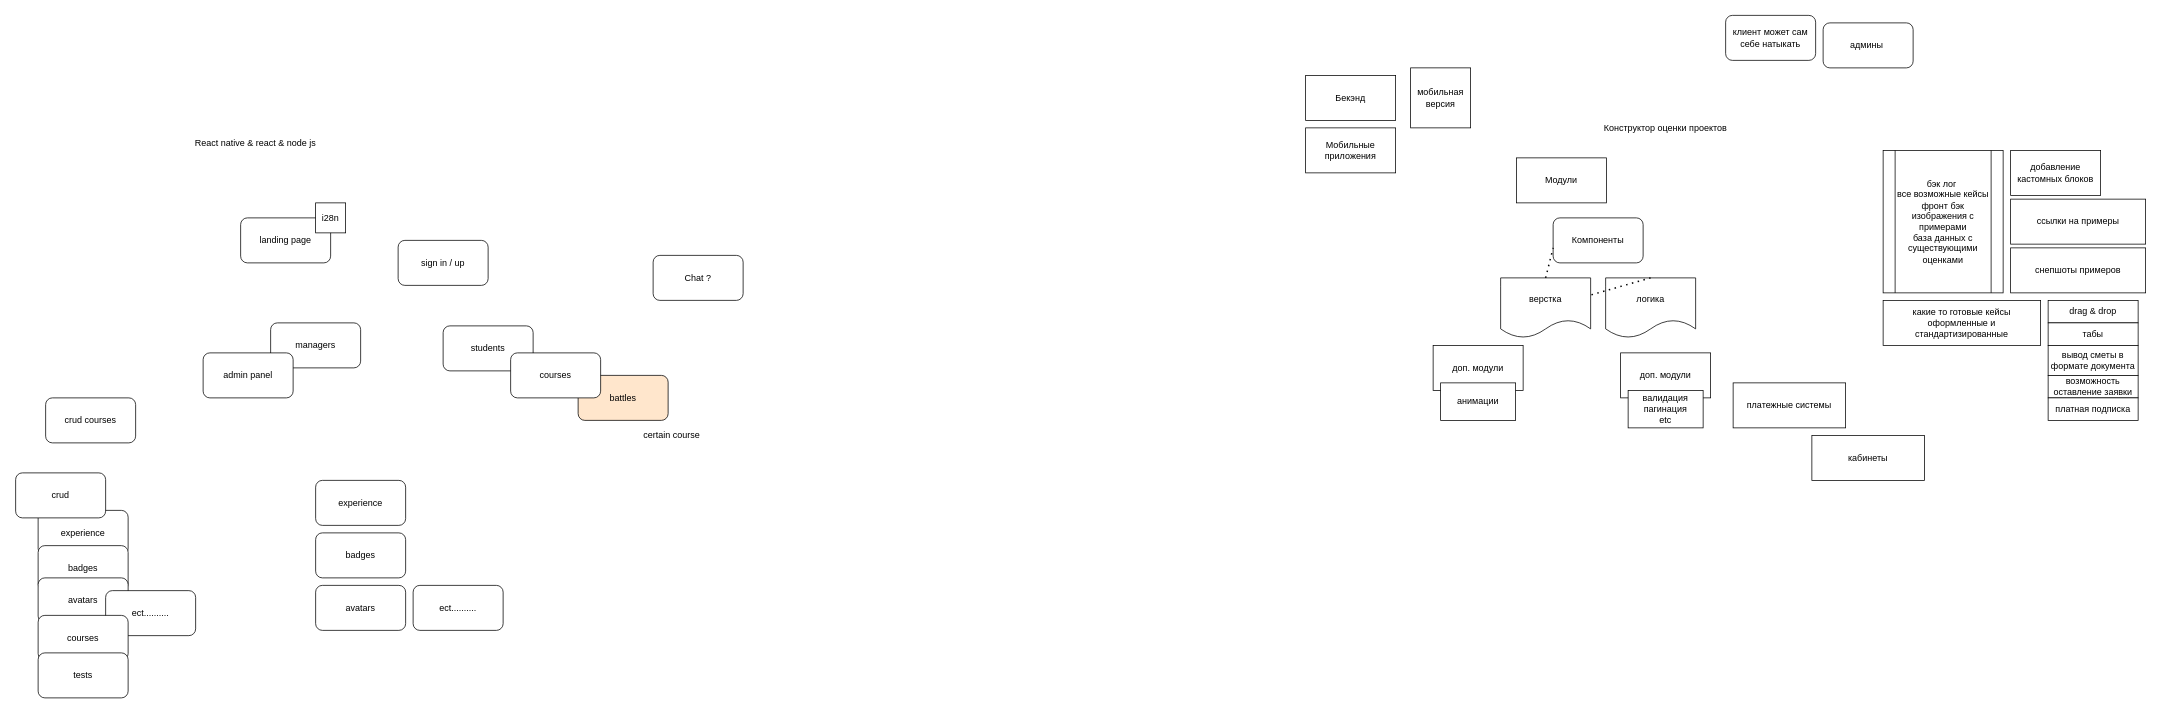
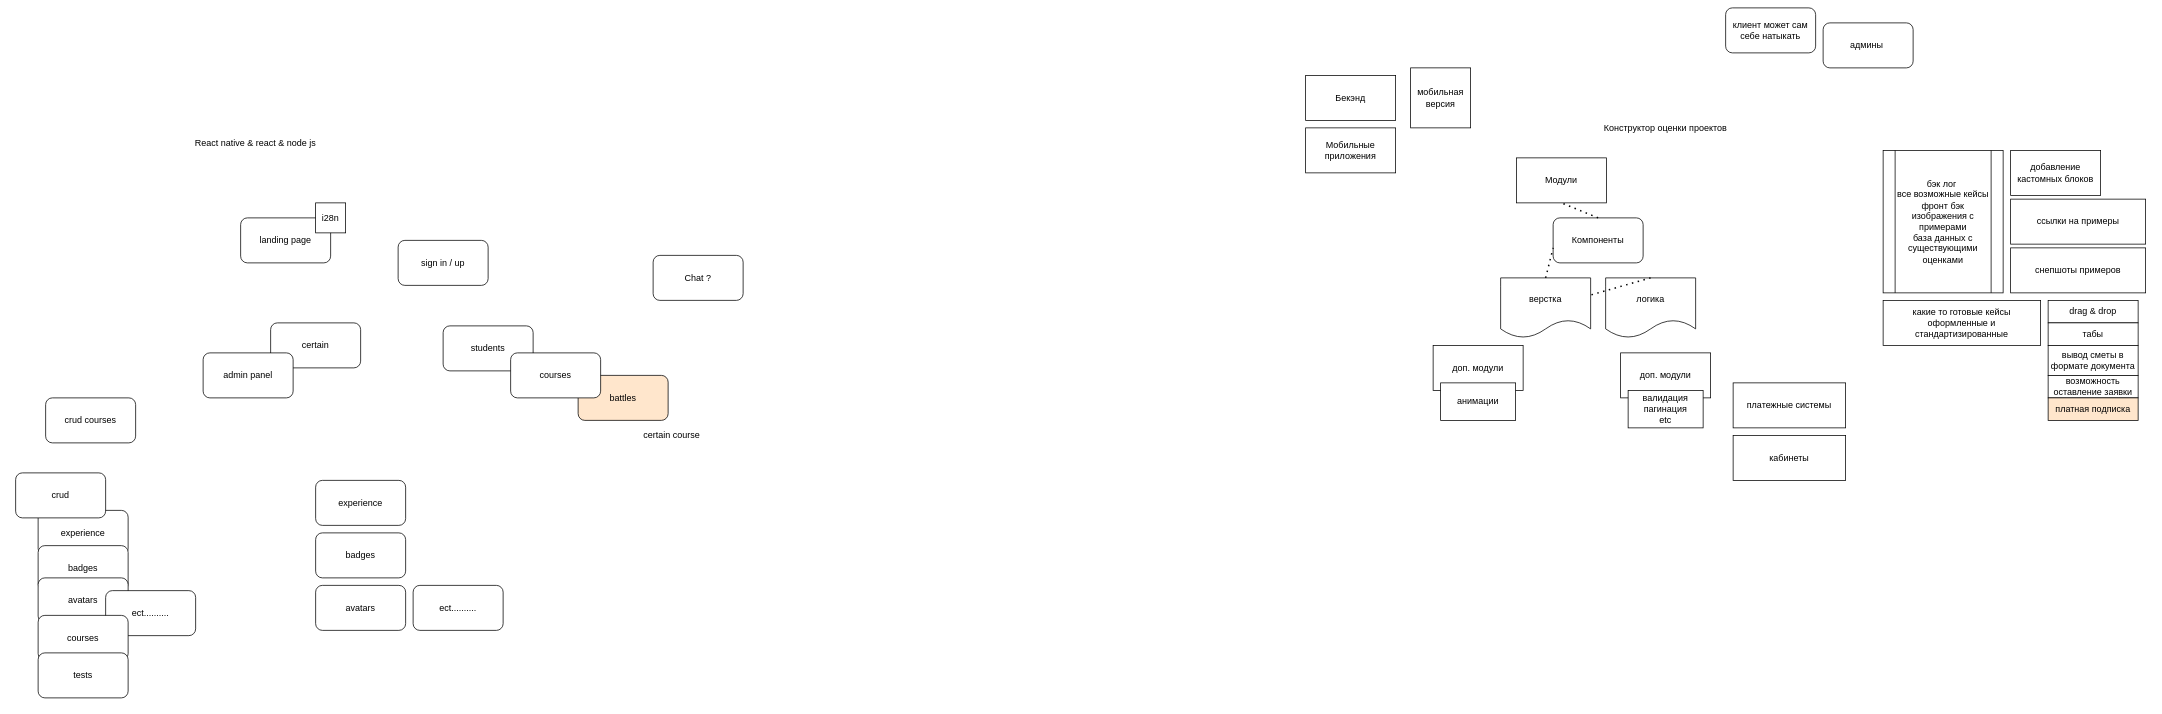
(1770, 38) -> (1770, 30)
none -> (1580, 211)
(315, 345) -> (315, 345)
(2093, 409) -> (2093, 409)
(1868, 458) -> (1789, 458)
